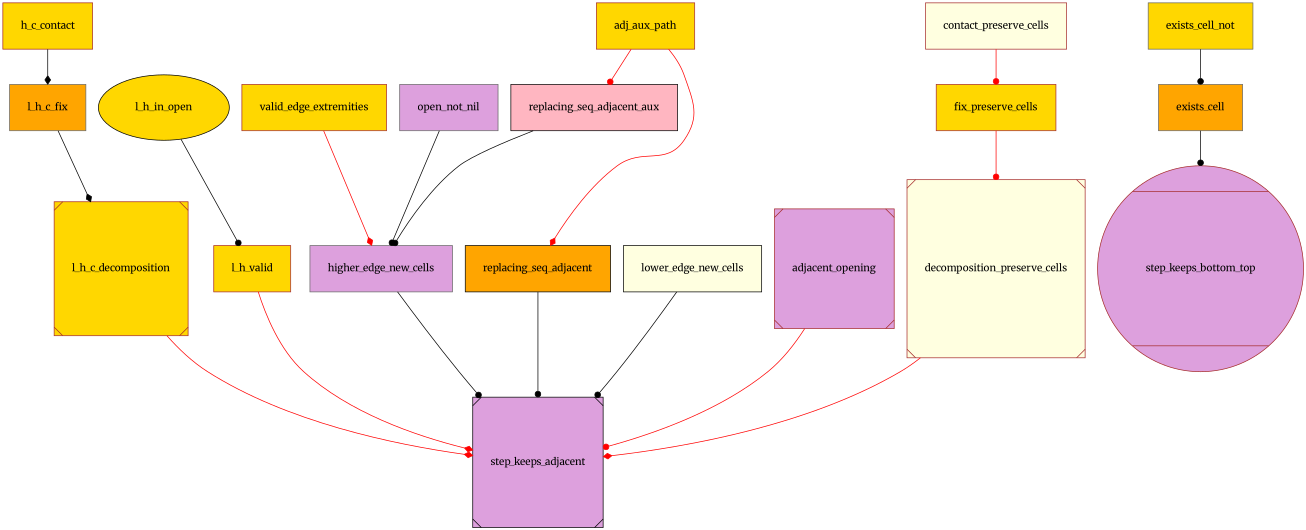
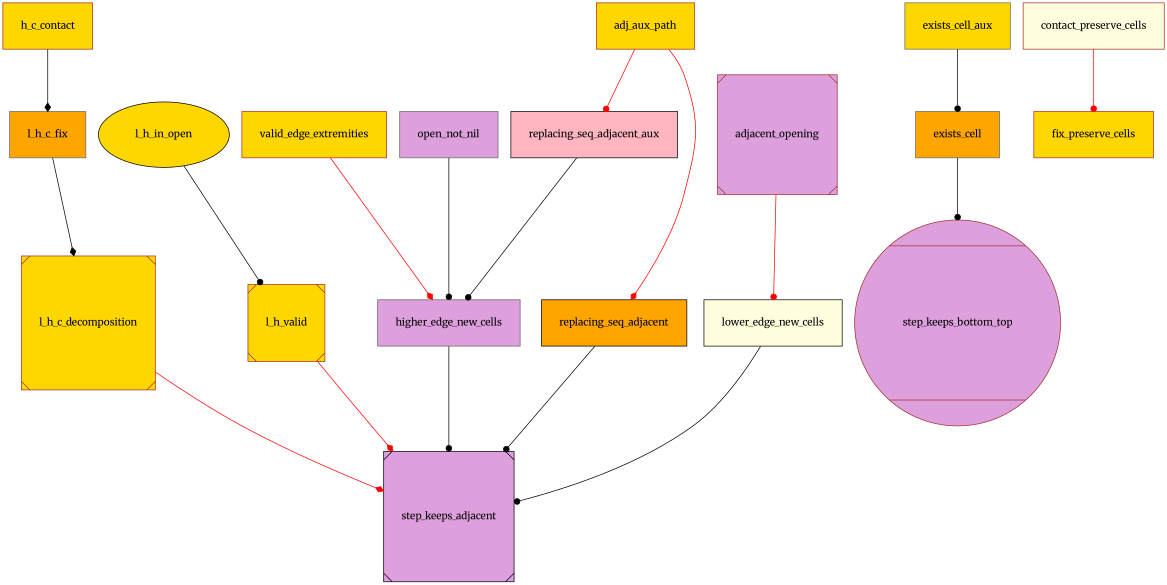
(1201, 26) -> (958, 26)
(252, 269) -> (286, 323)
(996, 269) -> none
(718, 404) -> (775, 244)
